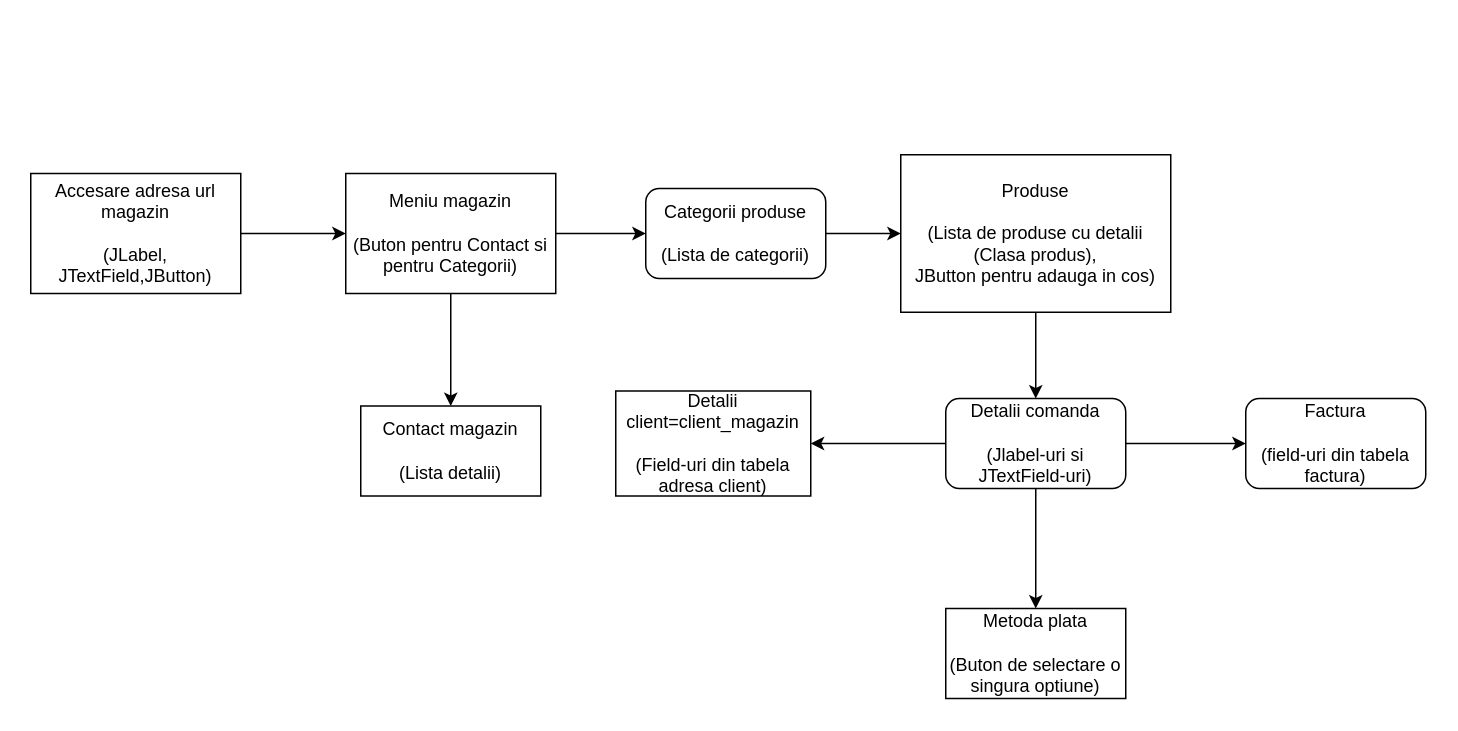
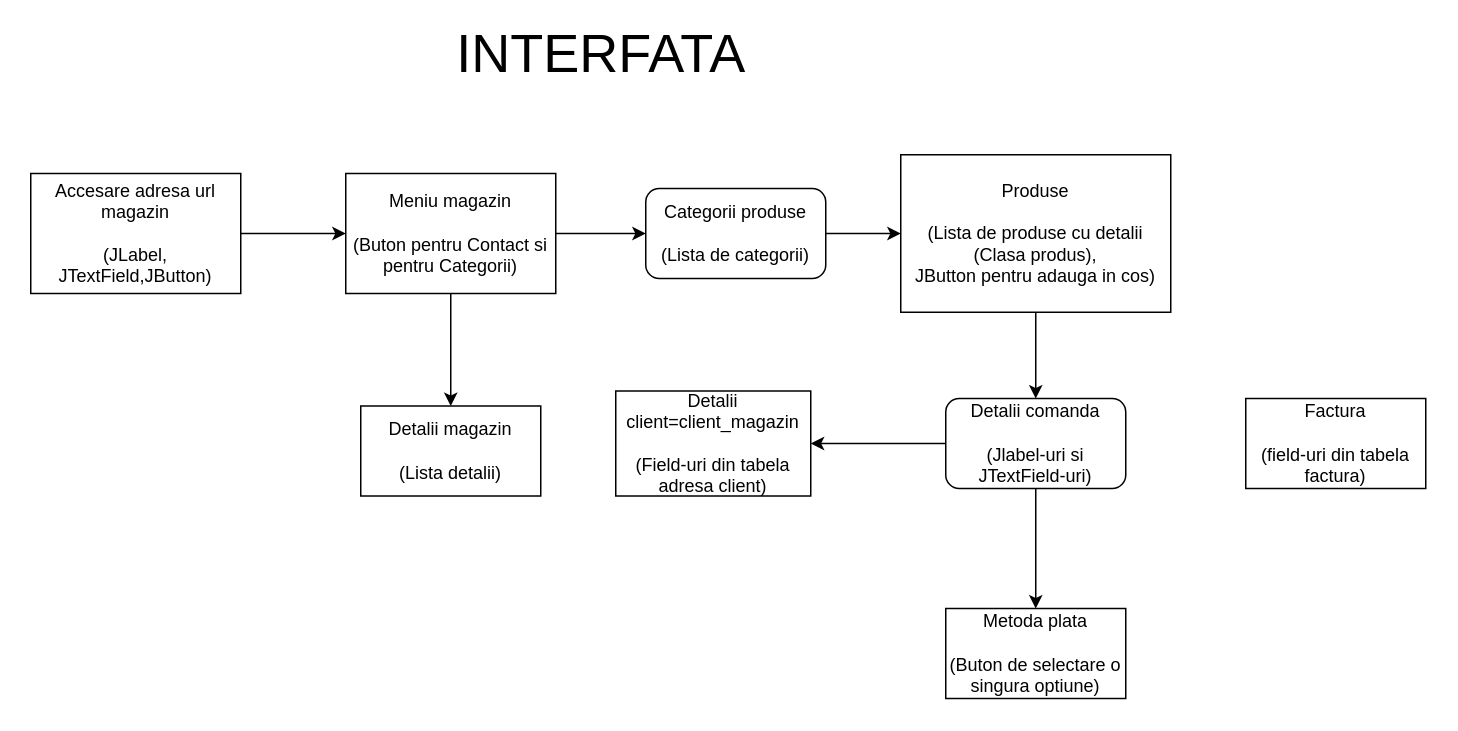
none -> (601, 53)
(1181, 443) -> none
(1336, 443) -> (1336, 443)
(451, 451) -> (451, 451)
